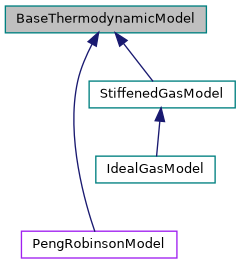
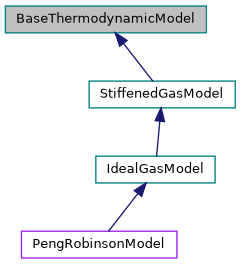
(75, 138) -> (123, 213)
